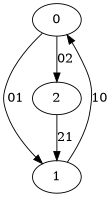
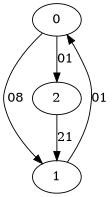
(65, 59) -> (65, 59)
(16, 98) -> (16, 98)
(100, 98) -> (100, 98)
